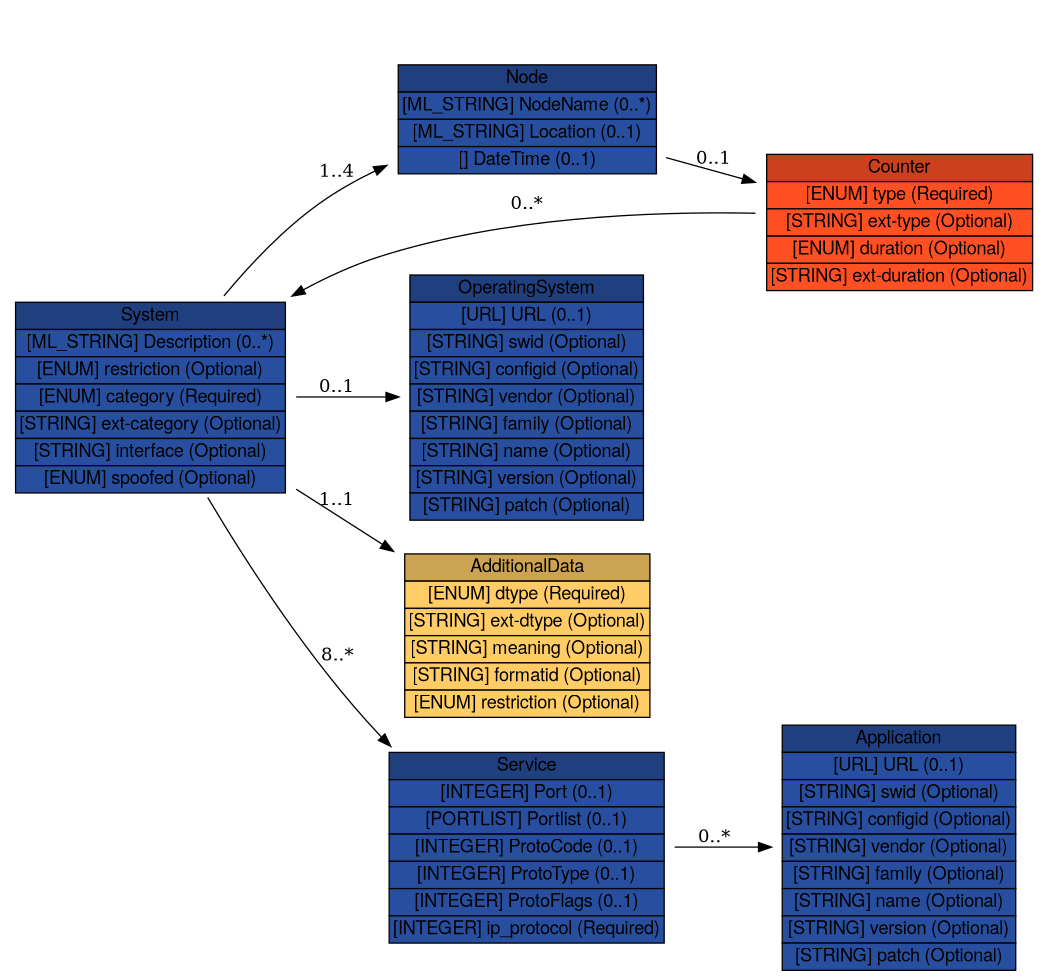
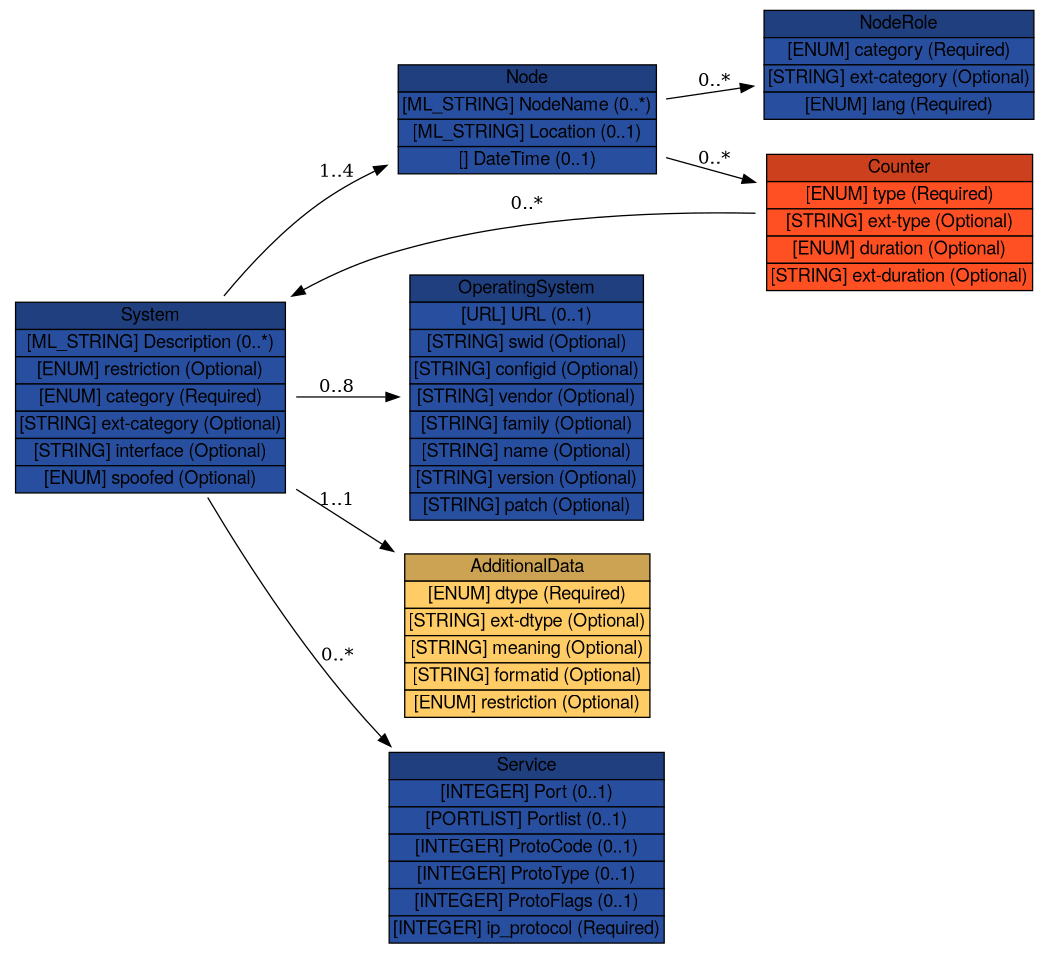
none -> (899, 65)
(714, 159) -> (714, 159)
(337, 387) -> (337, 387)
(337, 656) -> (337, 656)
(899, 847) -> none
